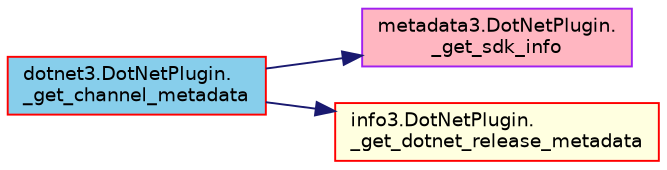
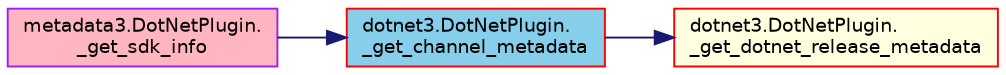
(304, 63) -> (302, 38)
(497, 132) -> (836, 38)
